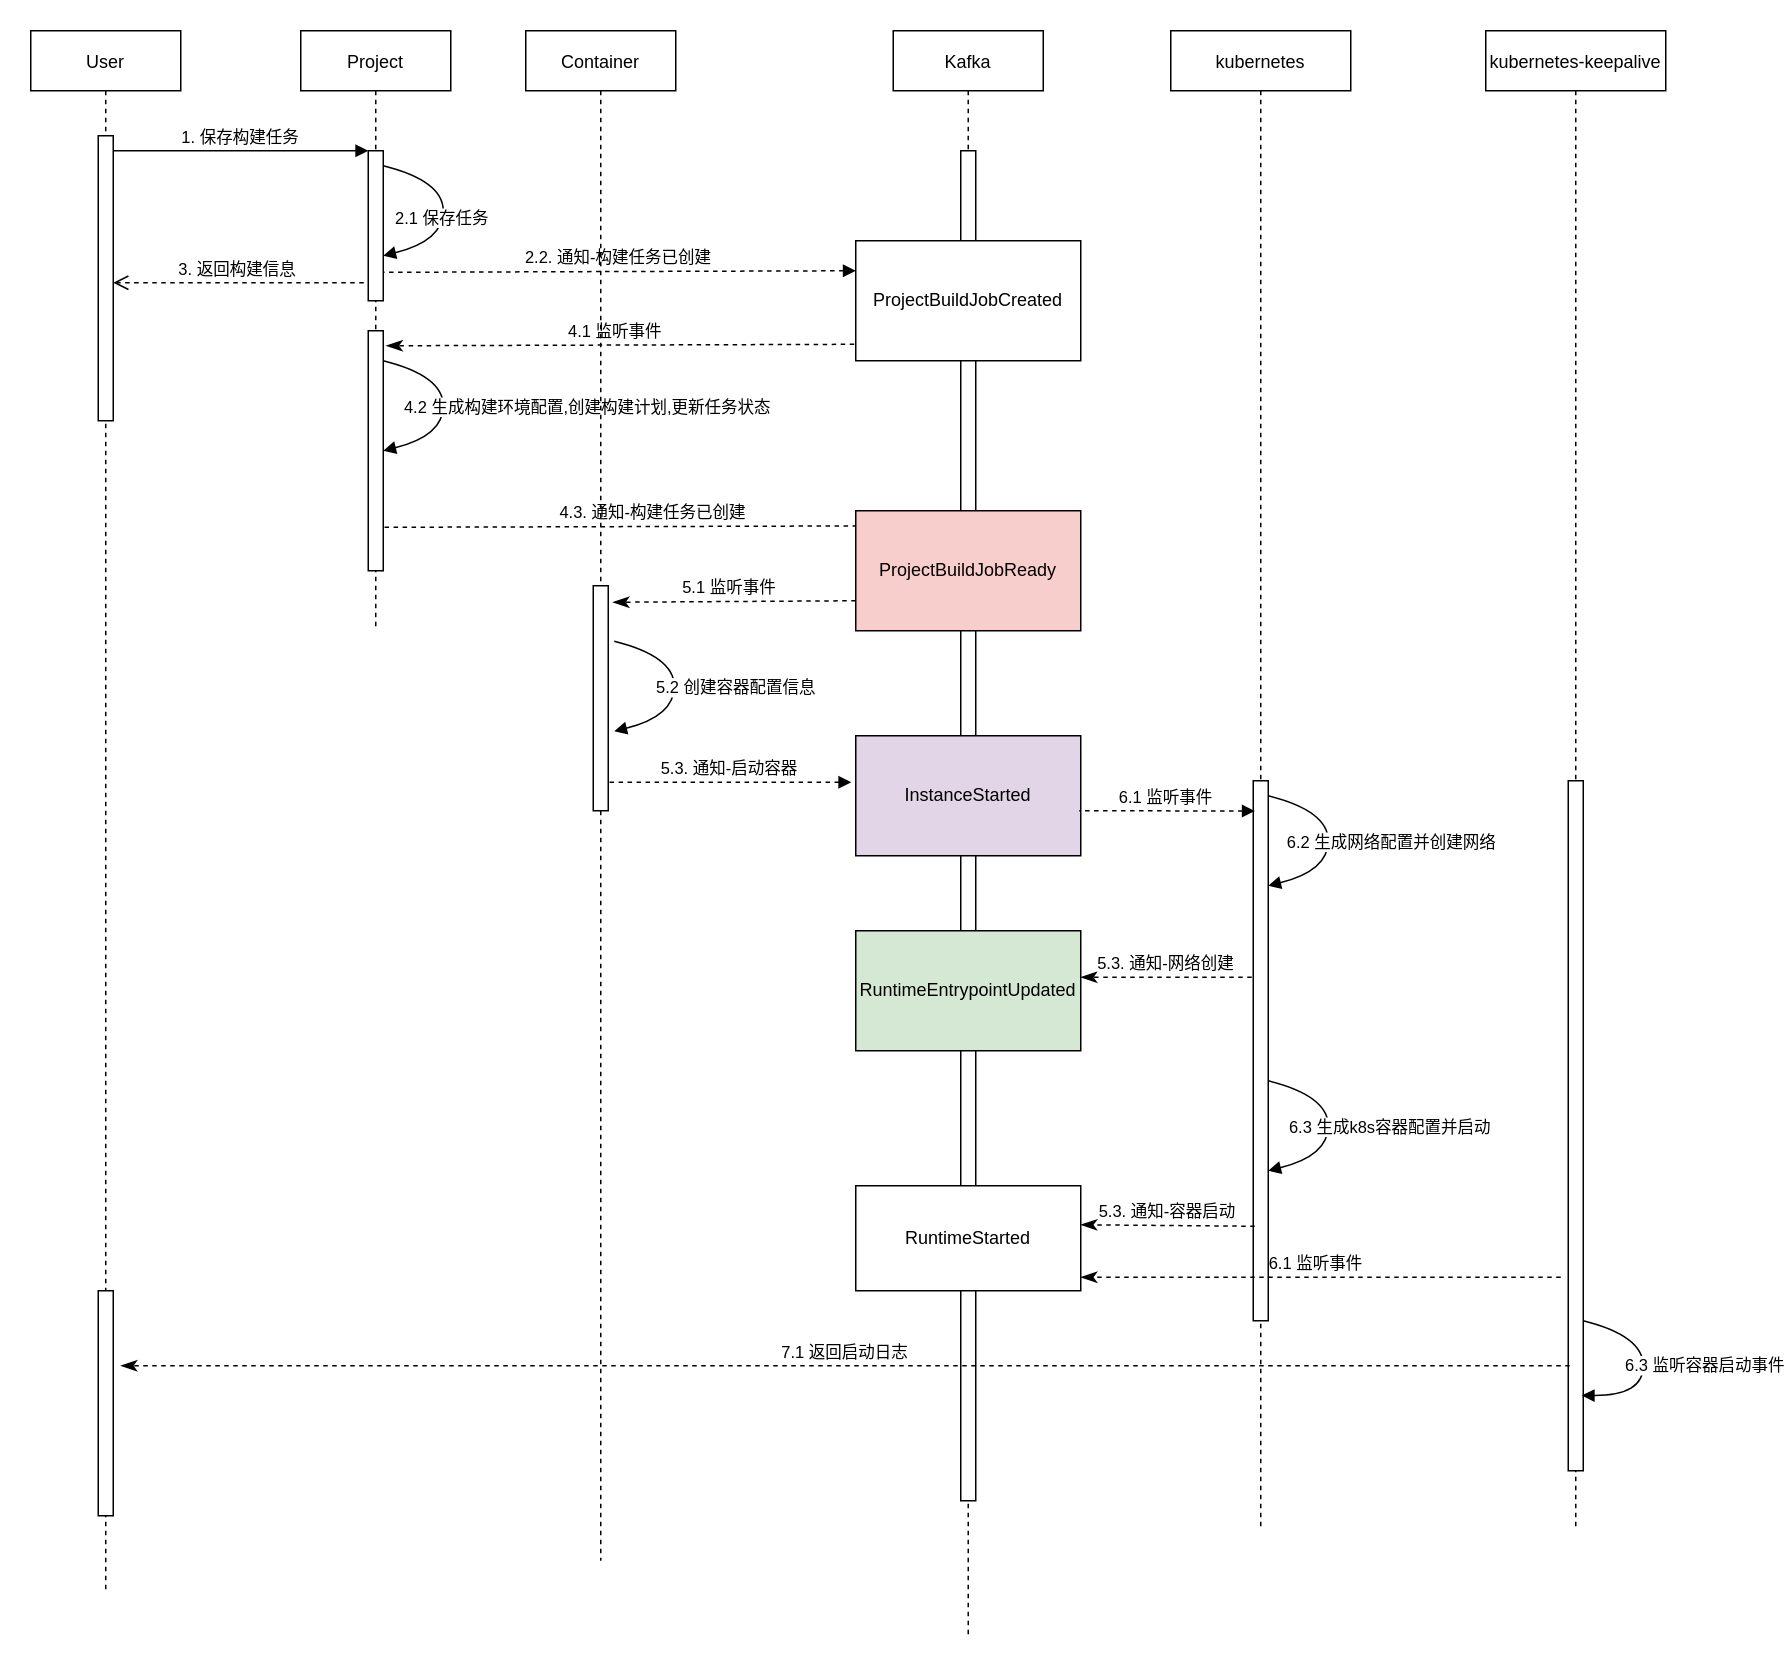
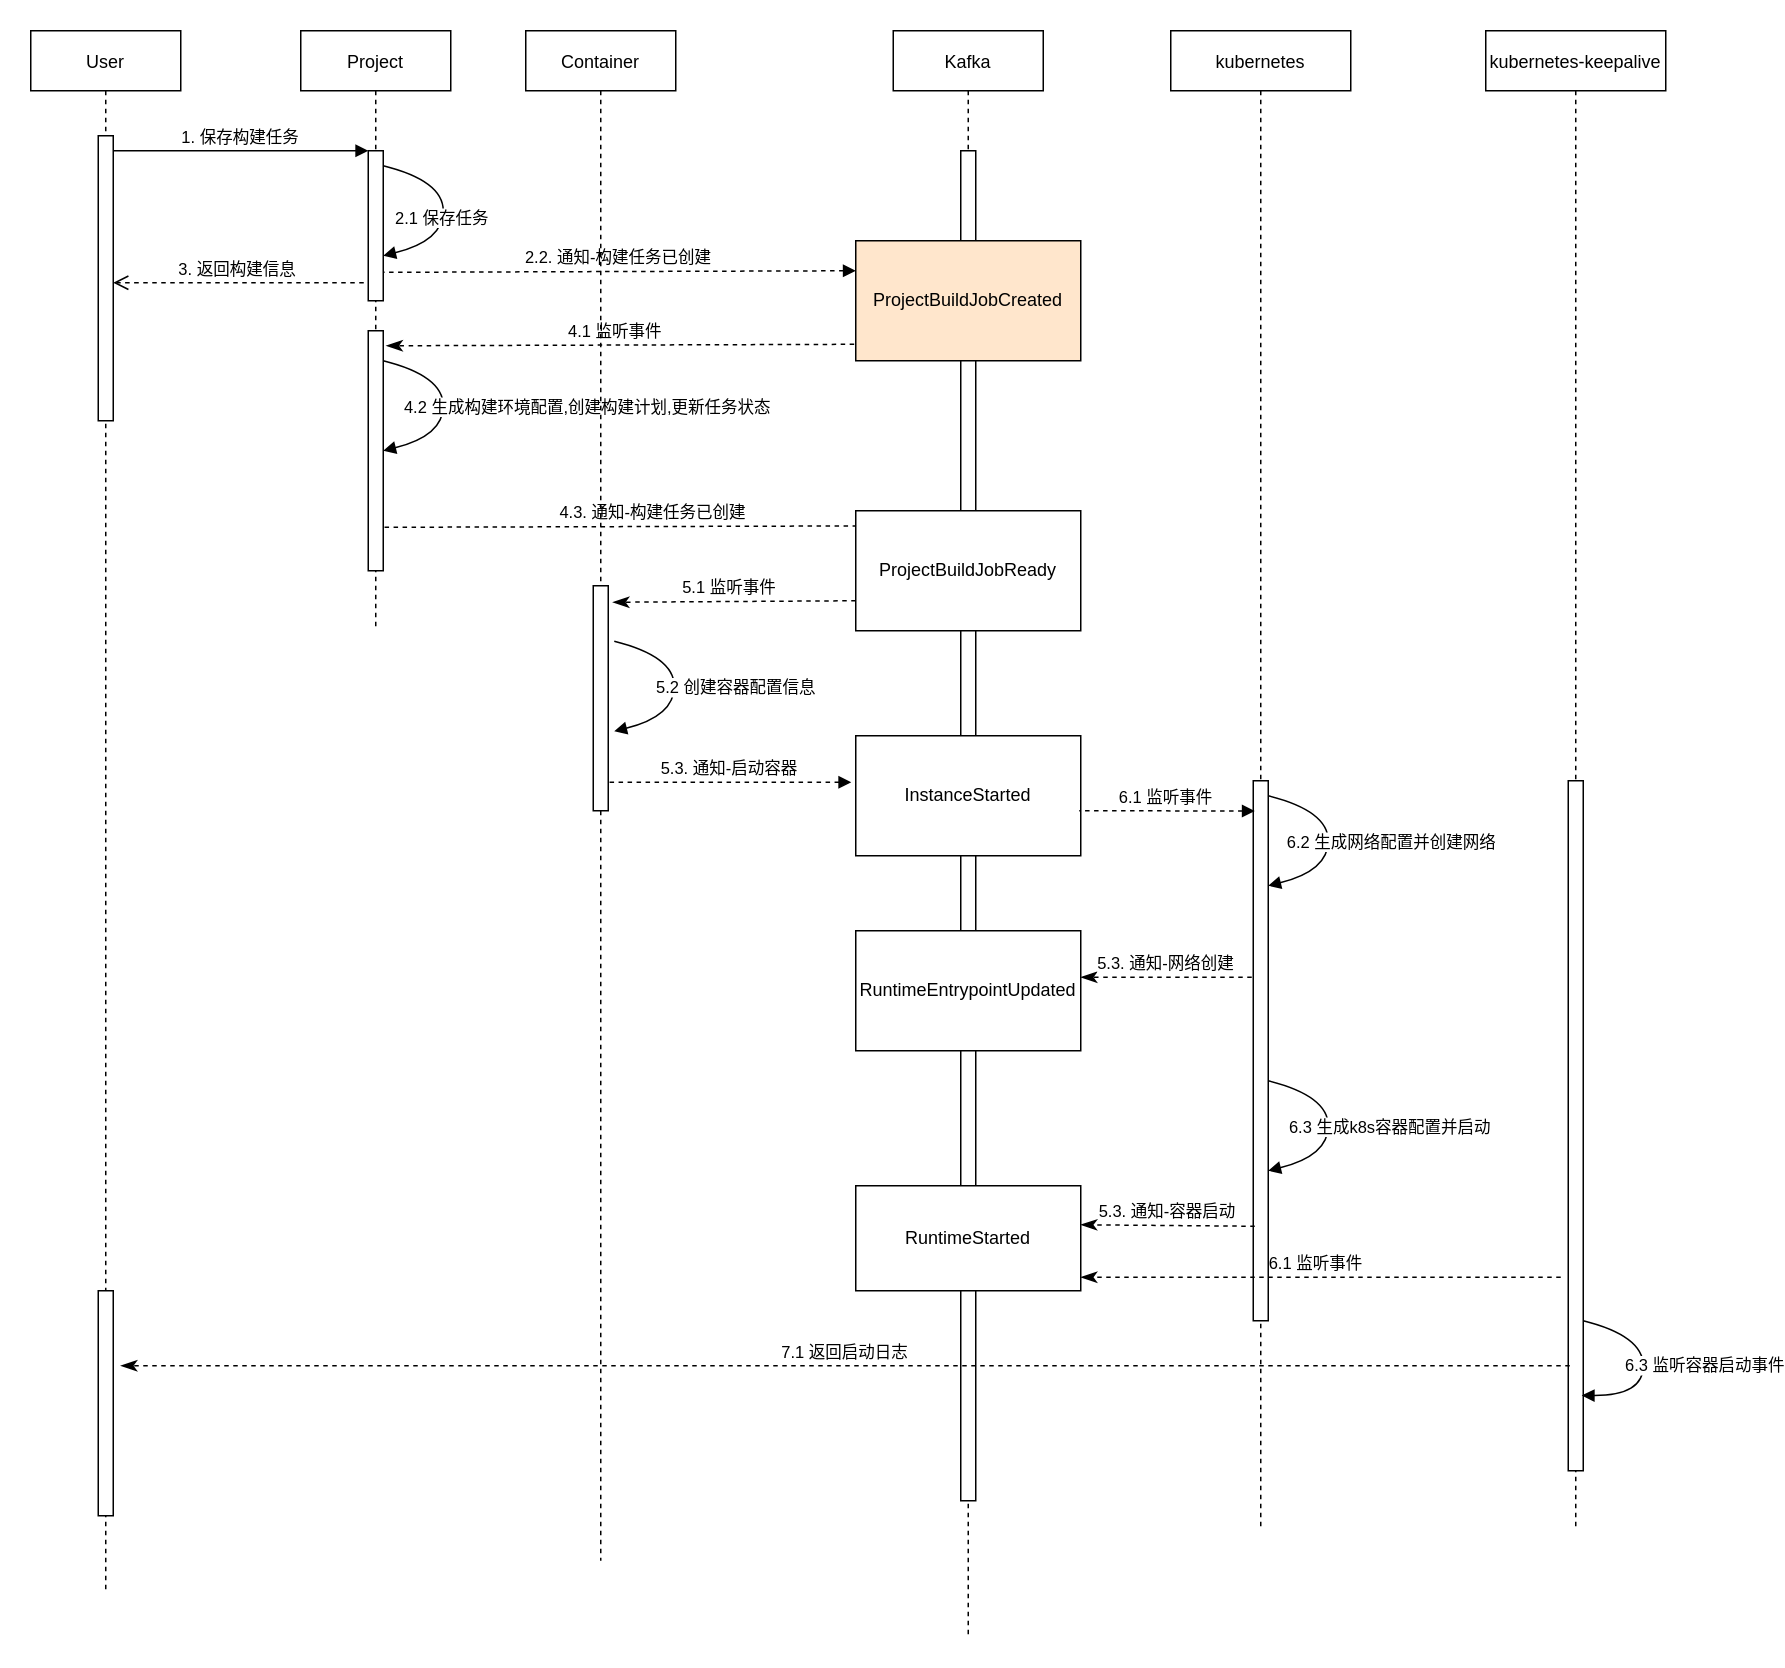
(968, 301) -> (968, 301)
(968, 571) -> (968, 571)
(968, 796) -> (968, 796)
(968, 991) -> (968, 991)
